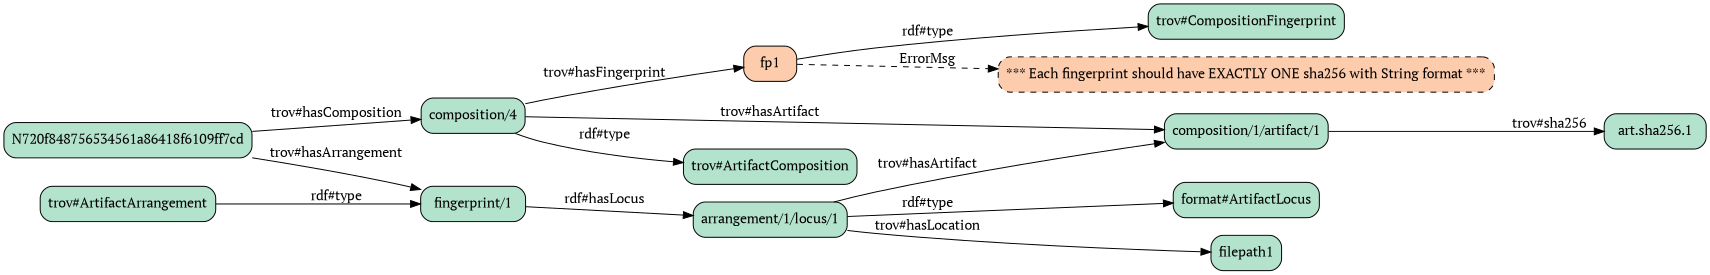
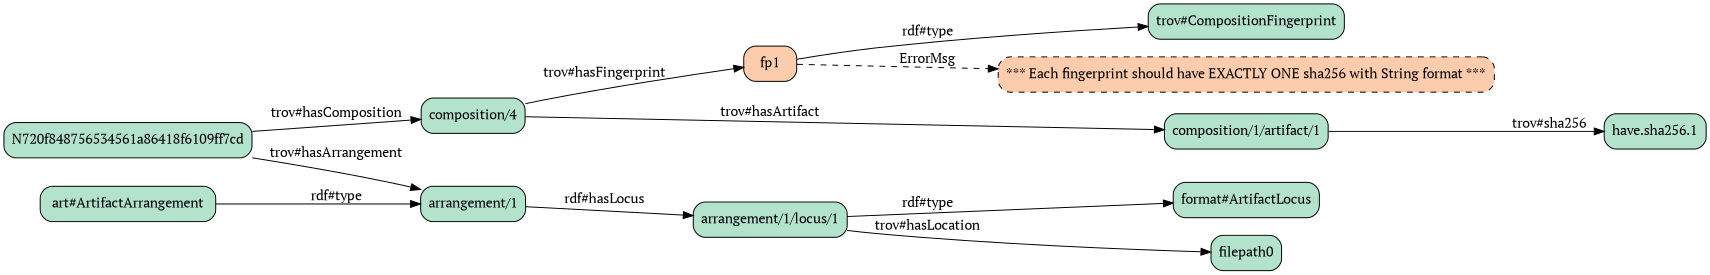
(1655, 131) -> (1655, 131)
(770, 167) -> none
(993, 169) -> none
(128, 204) -> (128, 204)
(473, 204) -> (473, 204)
(1246, 253) -> (1246, 253)
